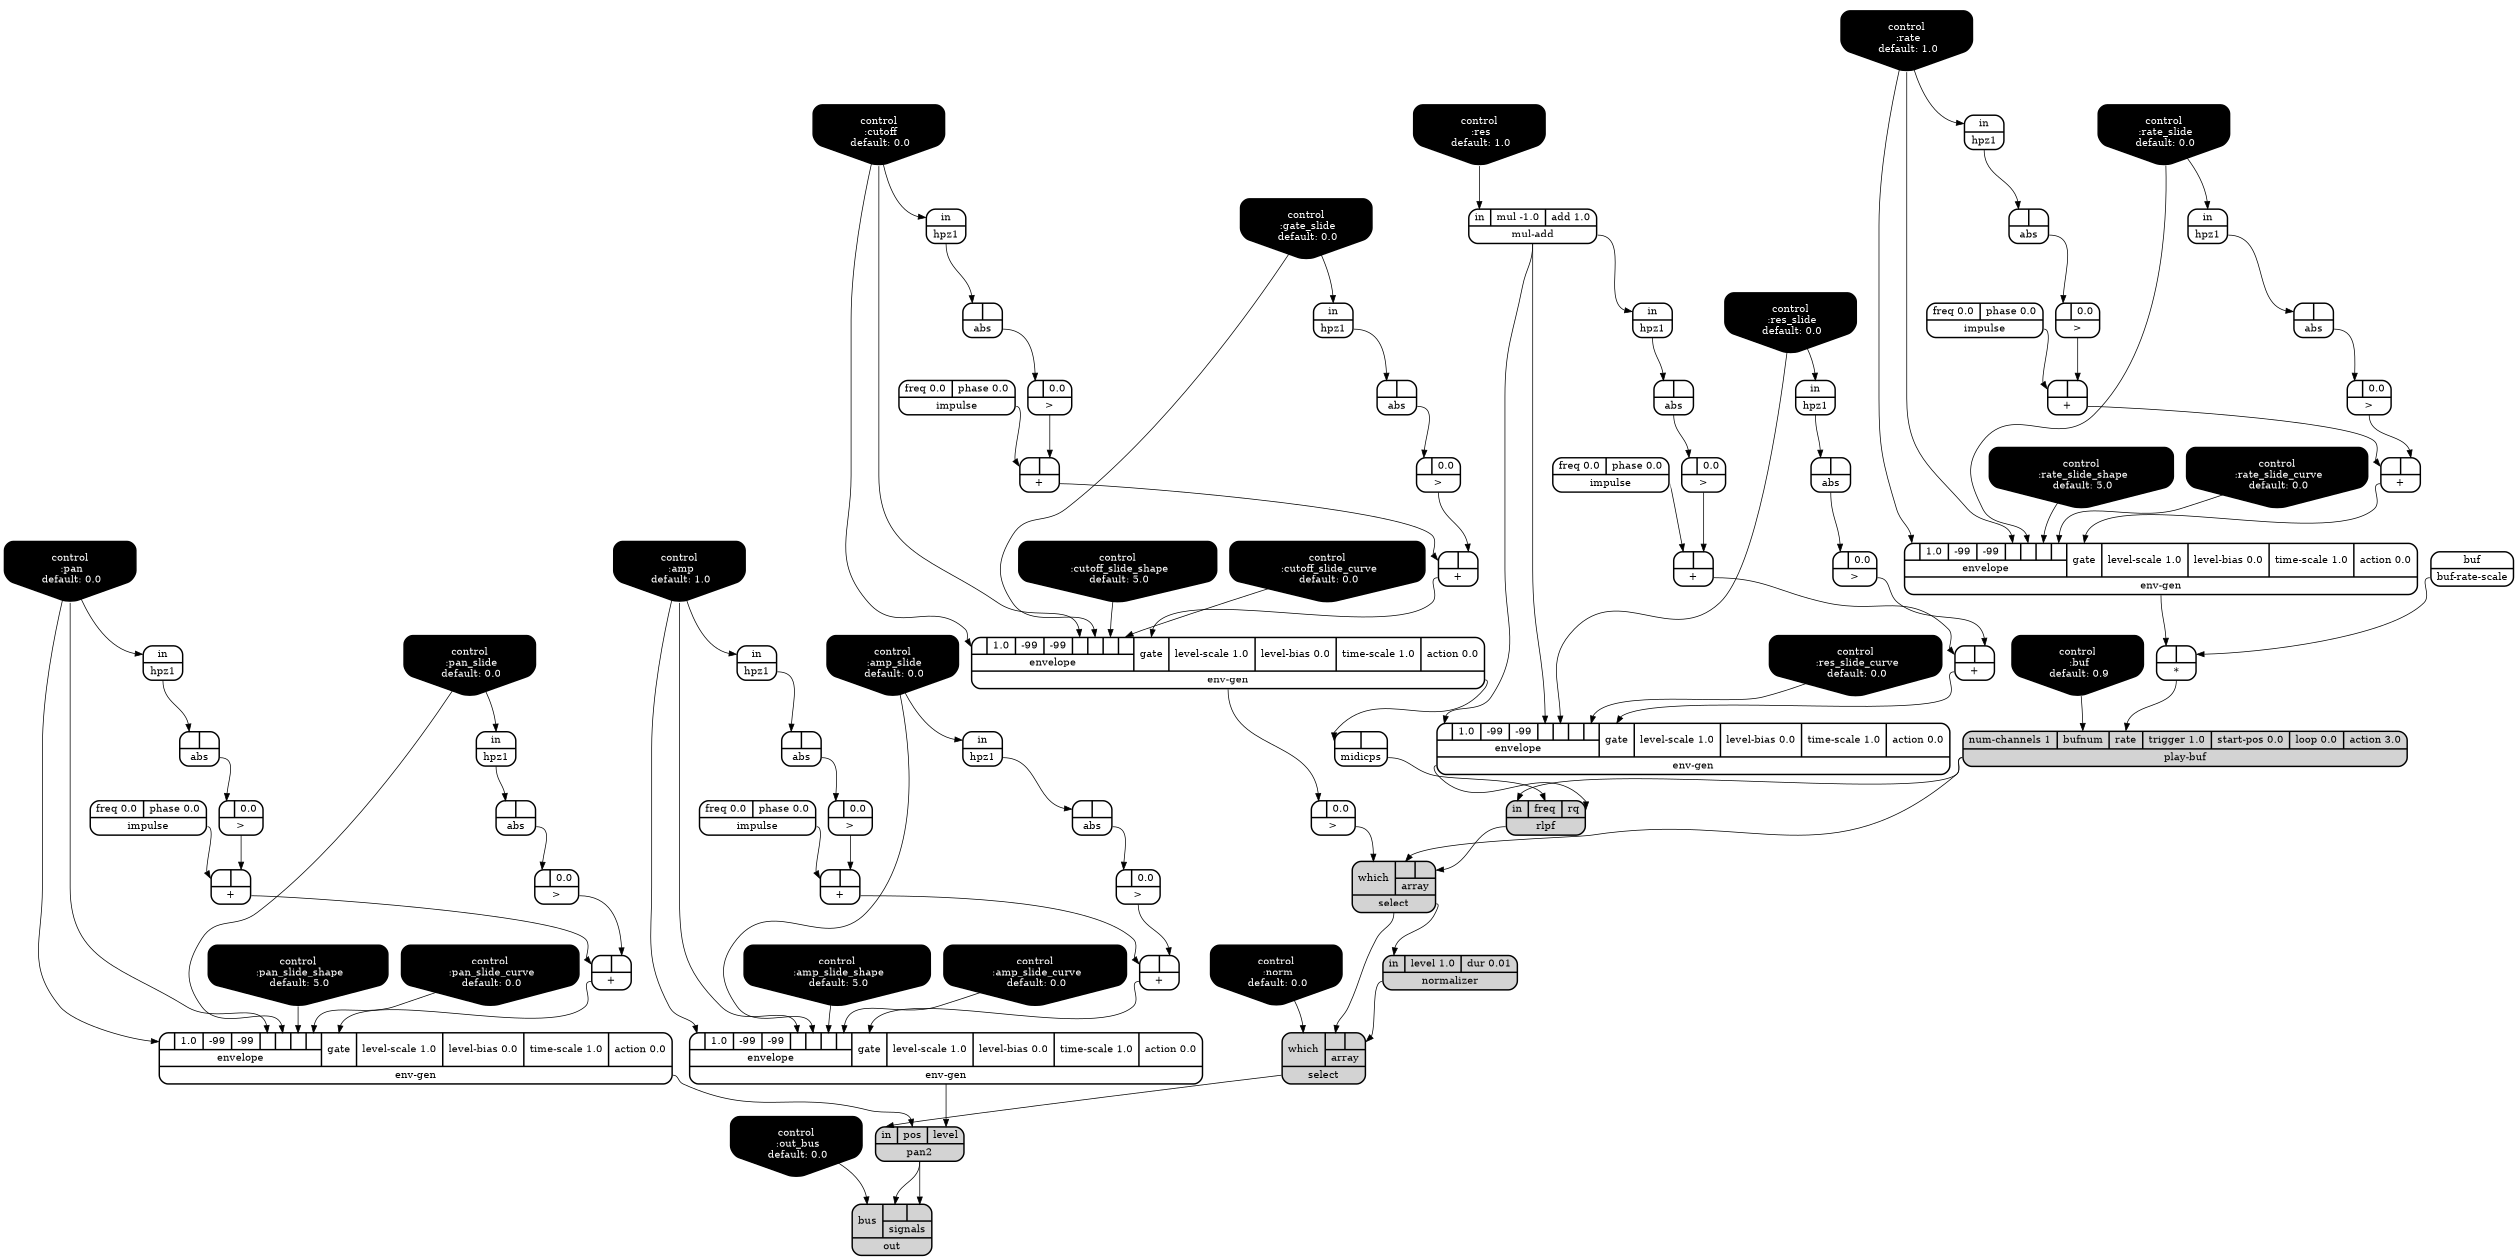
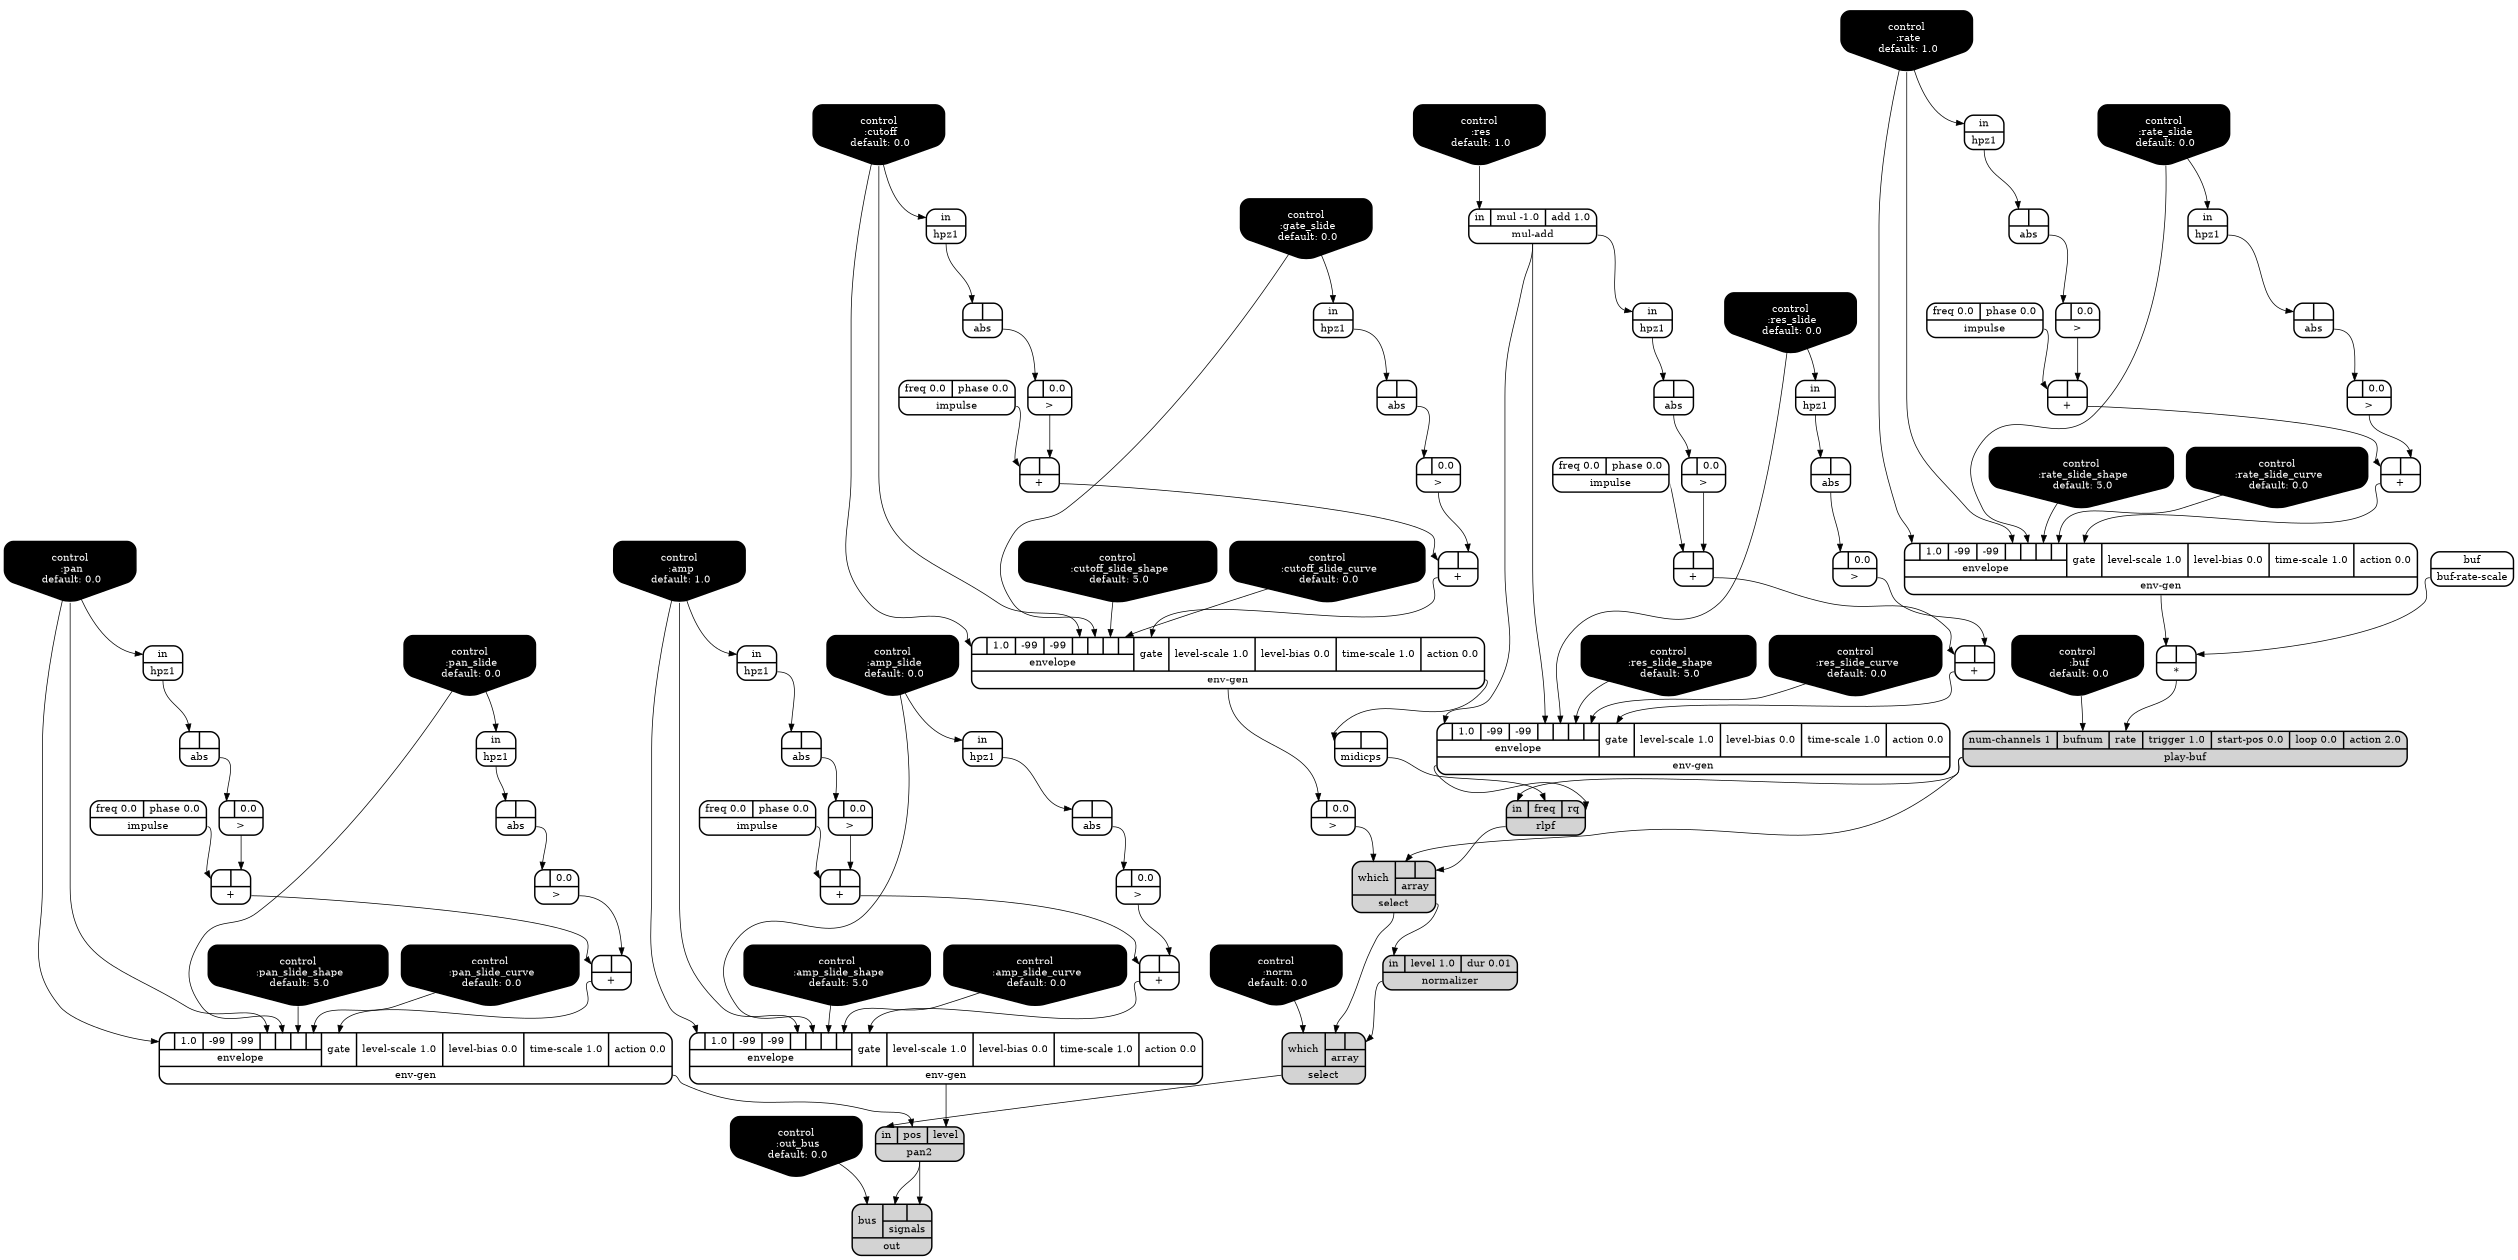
none -> (1669, 663)
(2078, 663) -> (2078, 663)
(2375, 740) -> (2375, 740)
